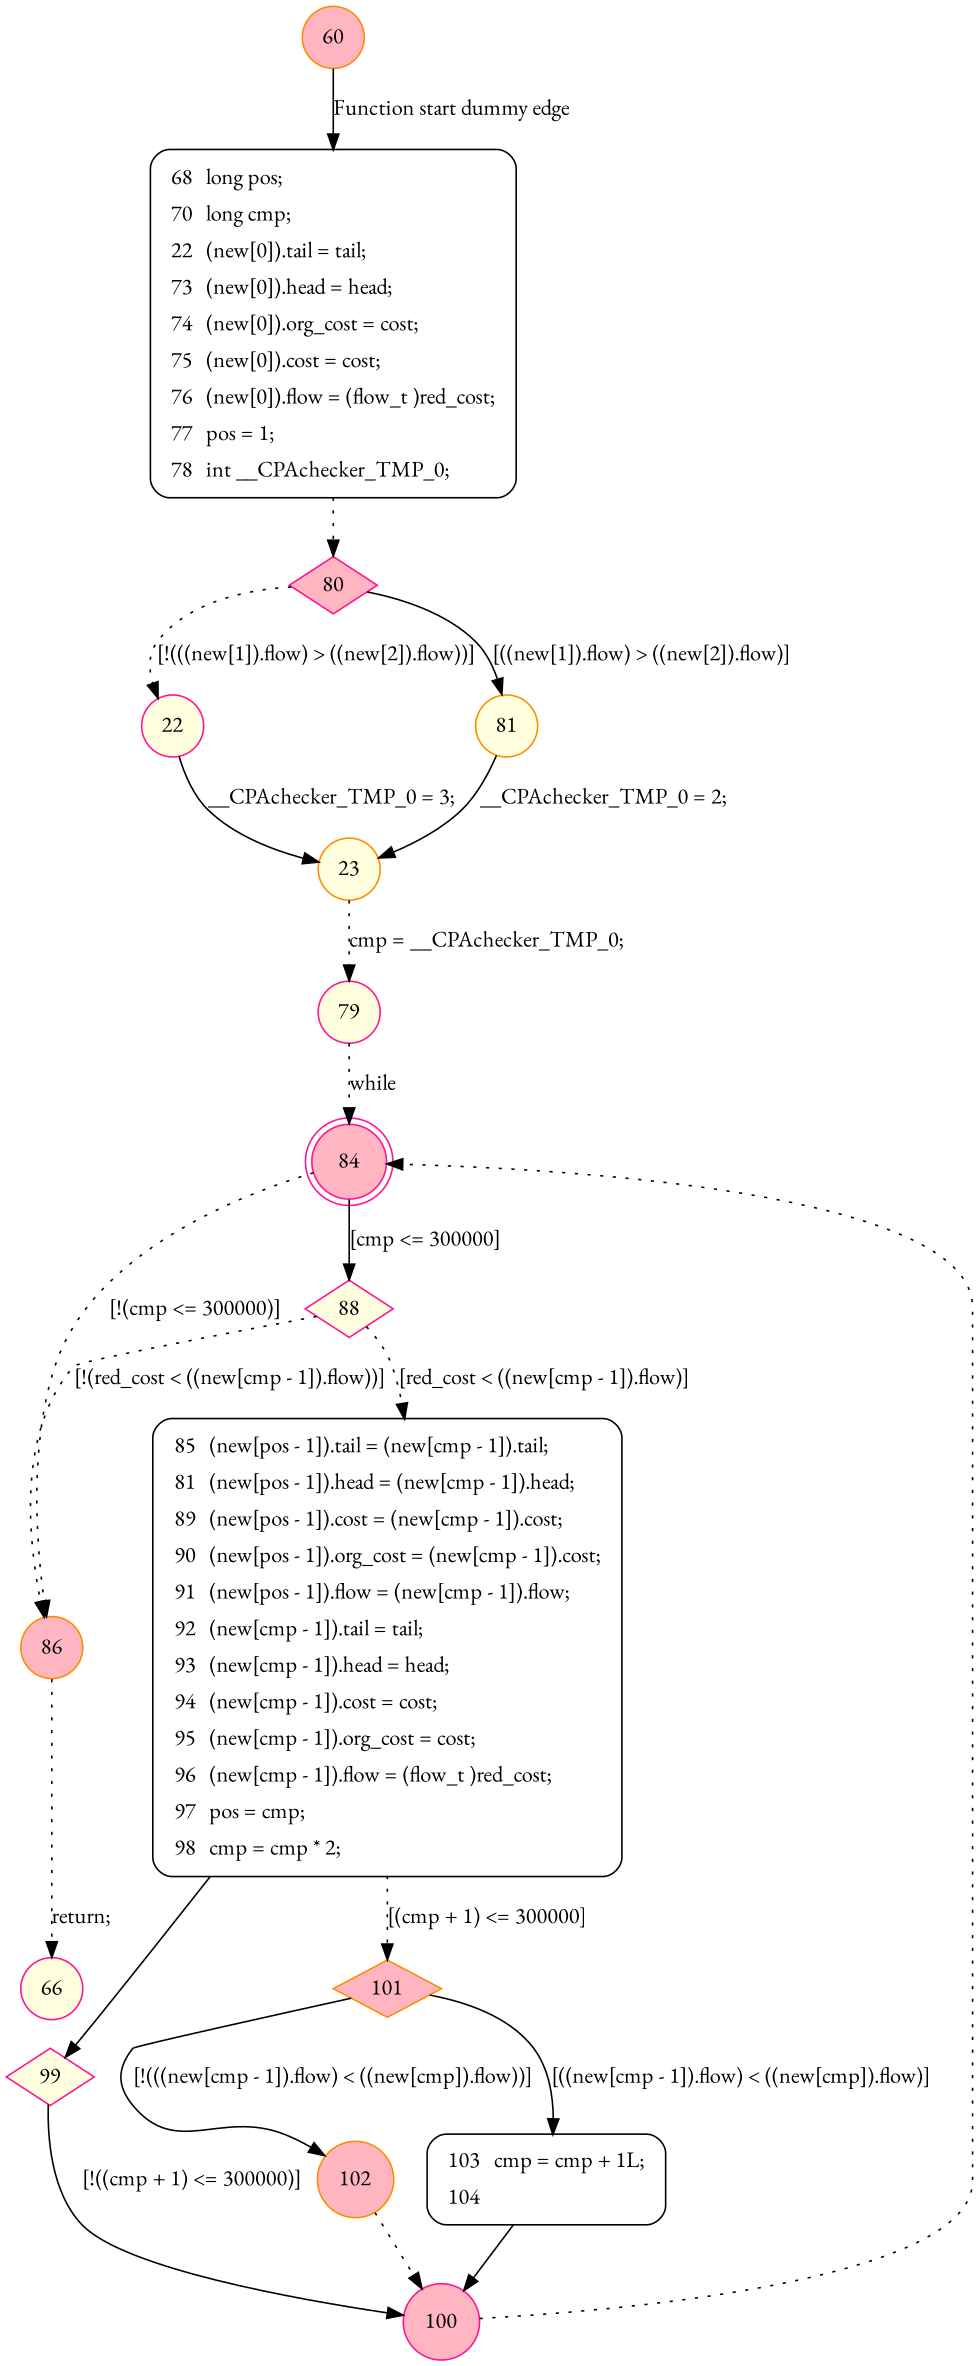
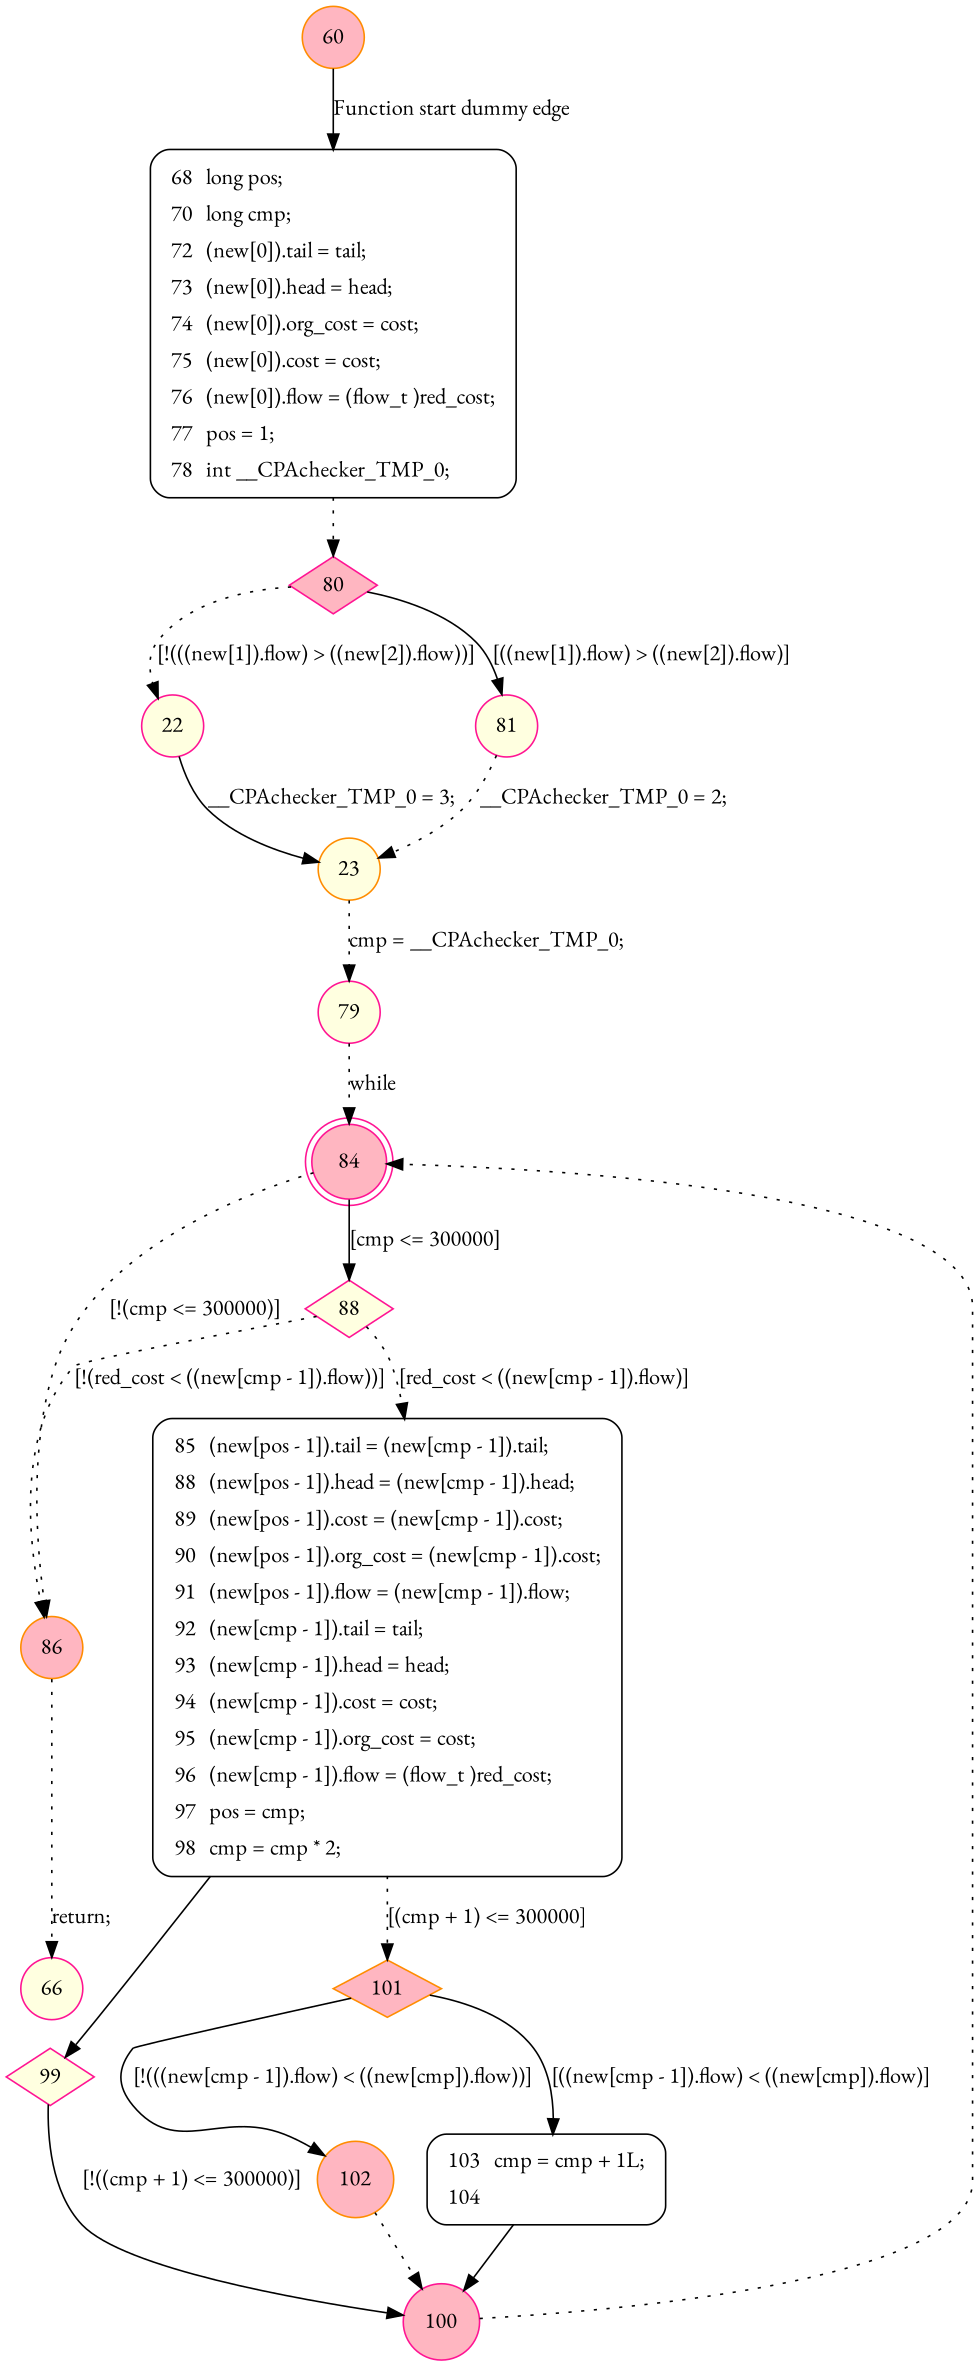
(182, 250) -> (182, 250)
(507, 726) -> (507, 726)
(456, 815) -> (456, 815)
(185, 1482) -> (185, 1482)
